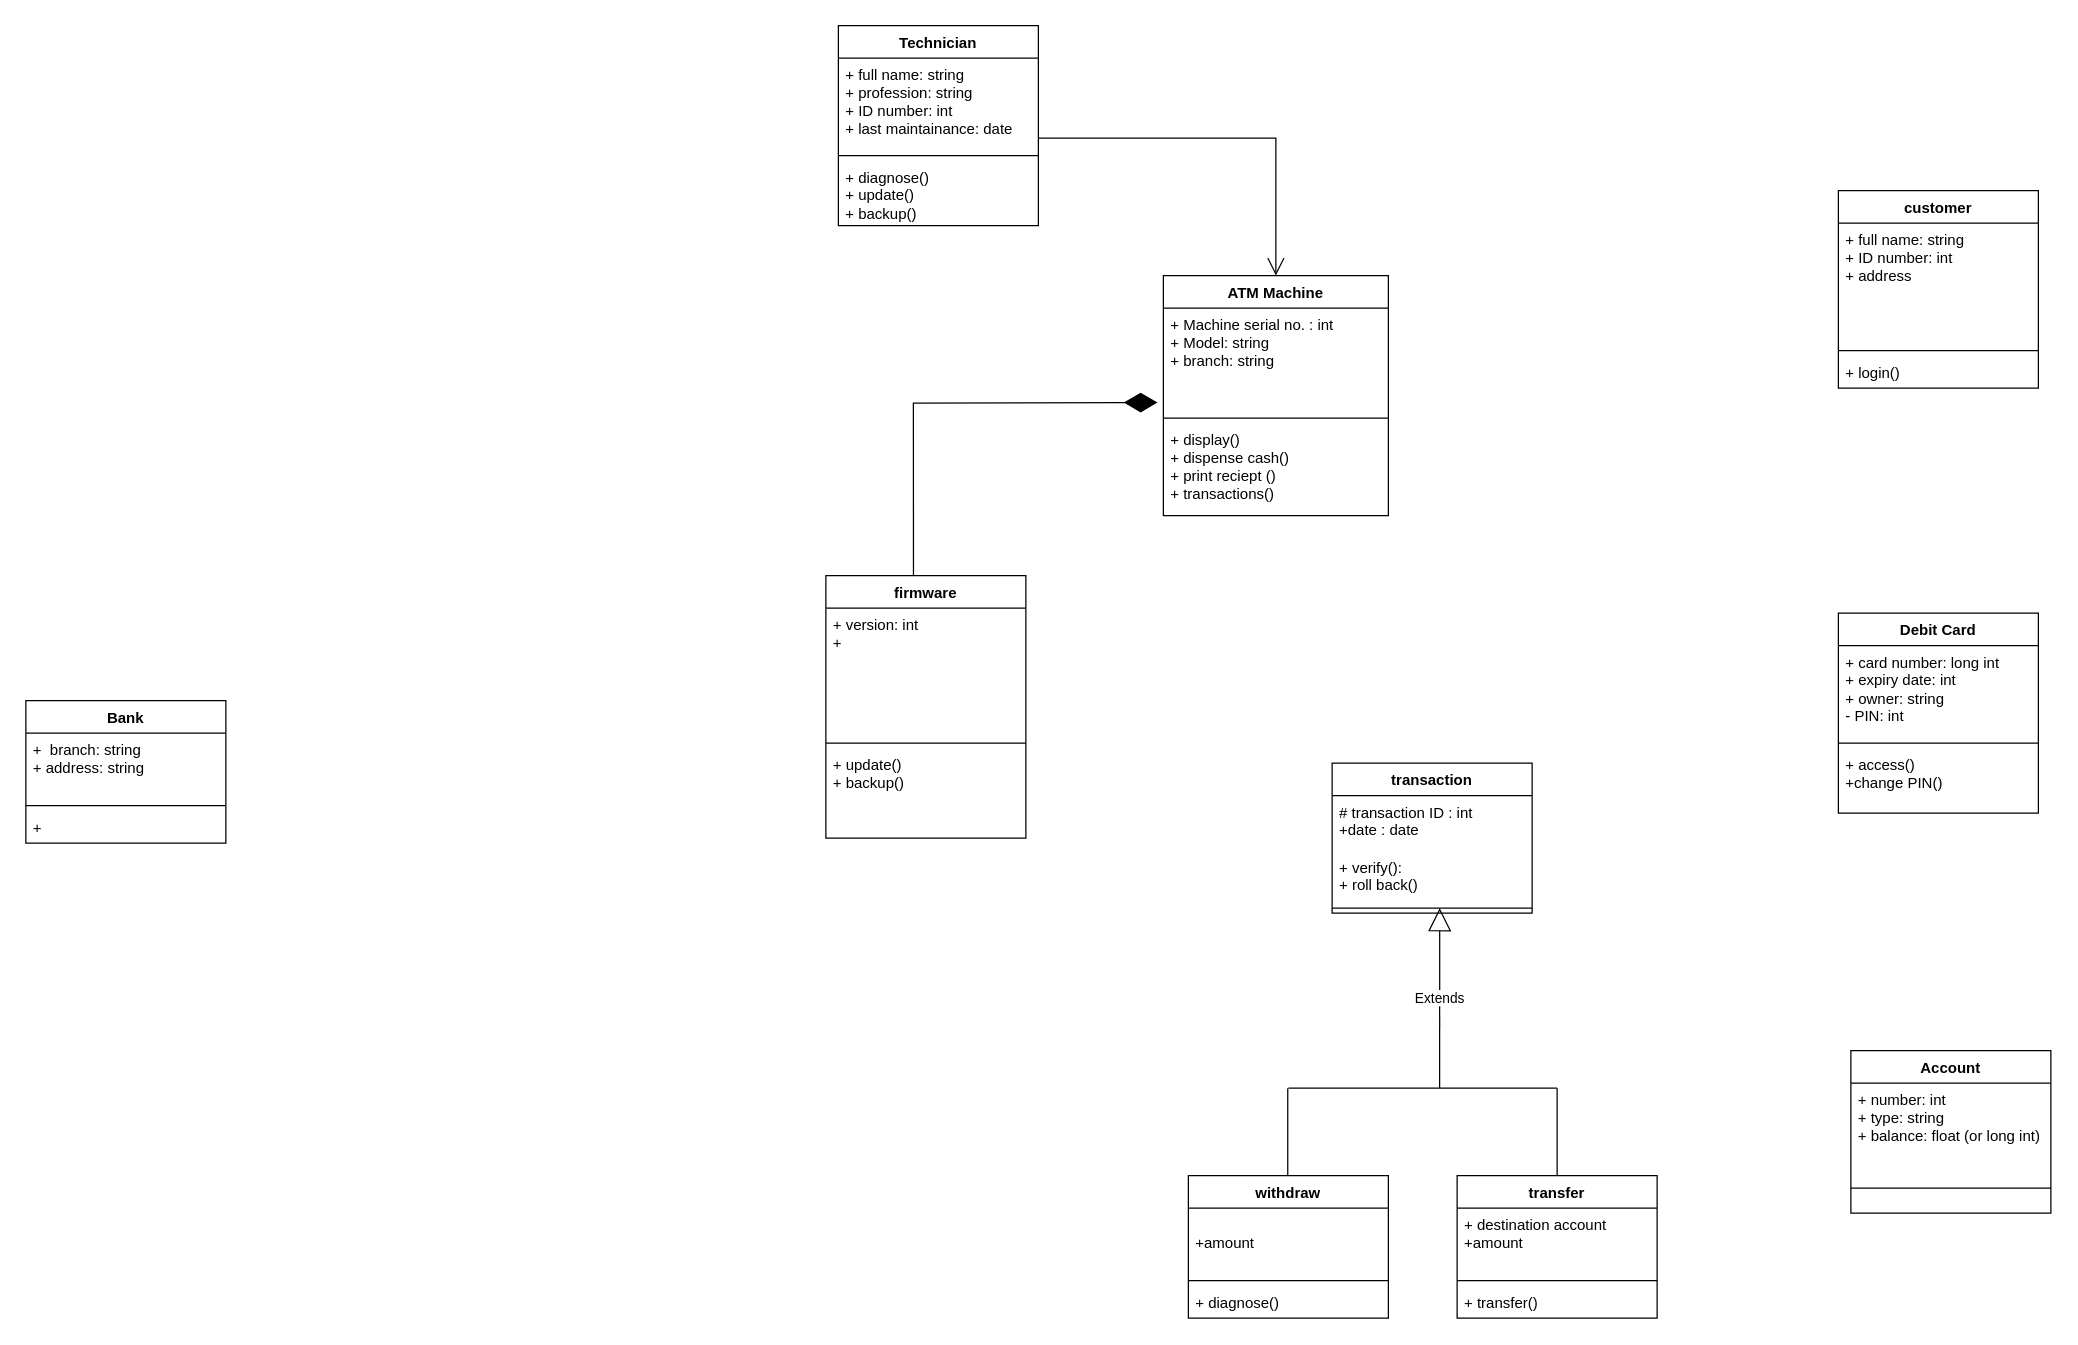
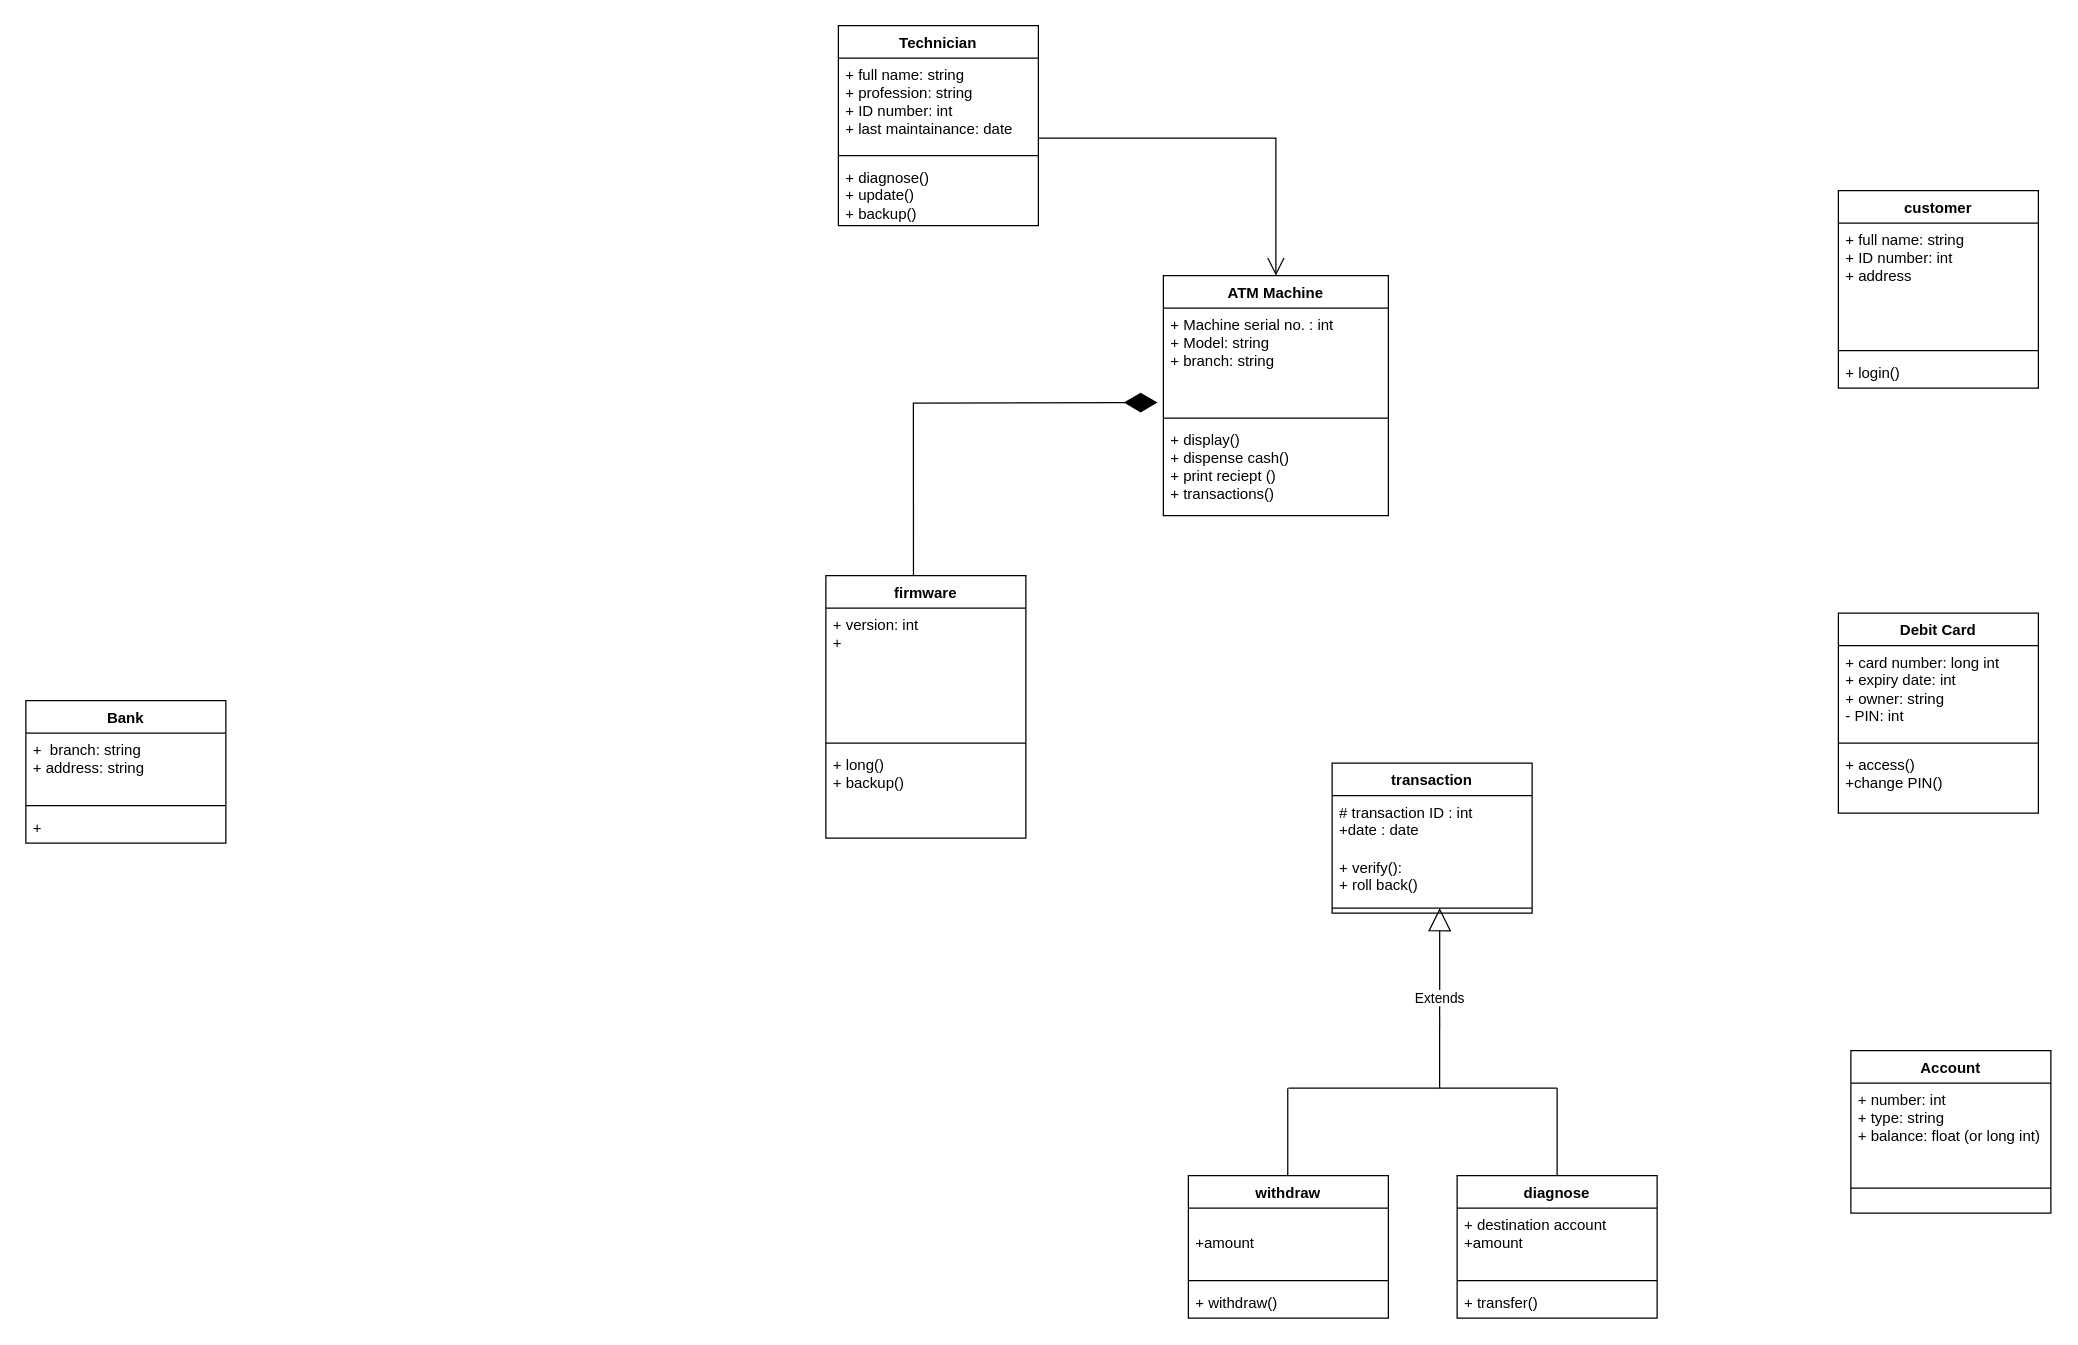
(873, 775) -> (873, 775)
(1557, 1193) -> (1557, 1193)
(1242, 1303) -> (1242, 1303)
